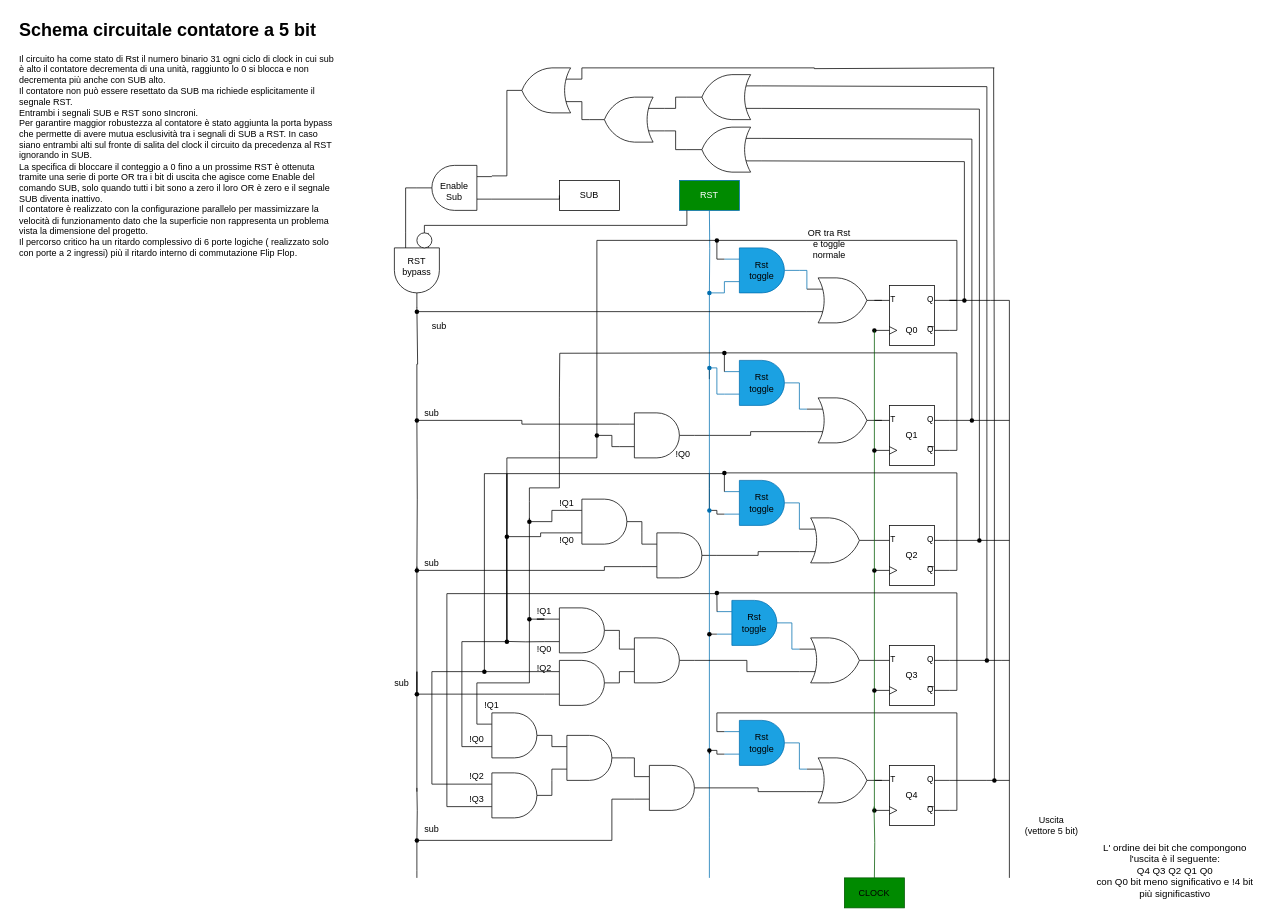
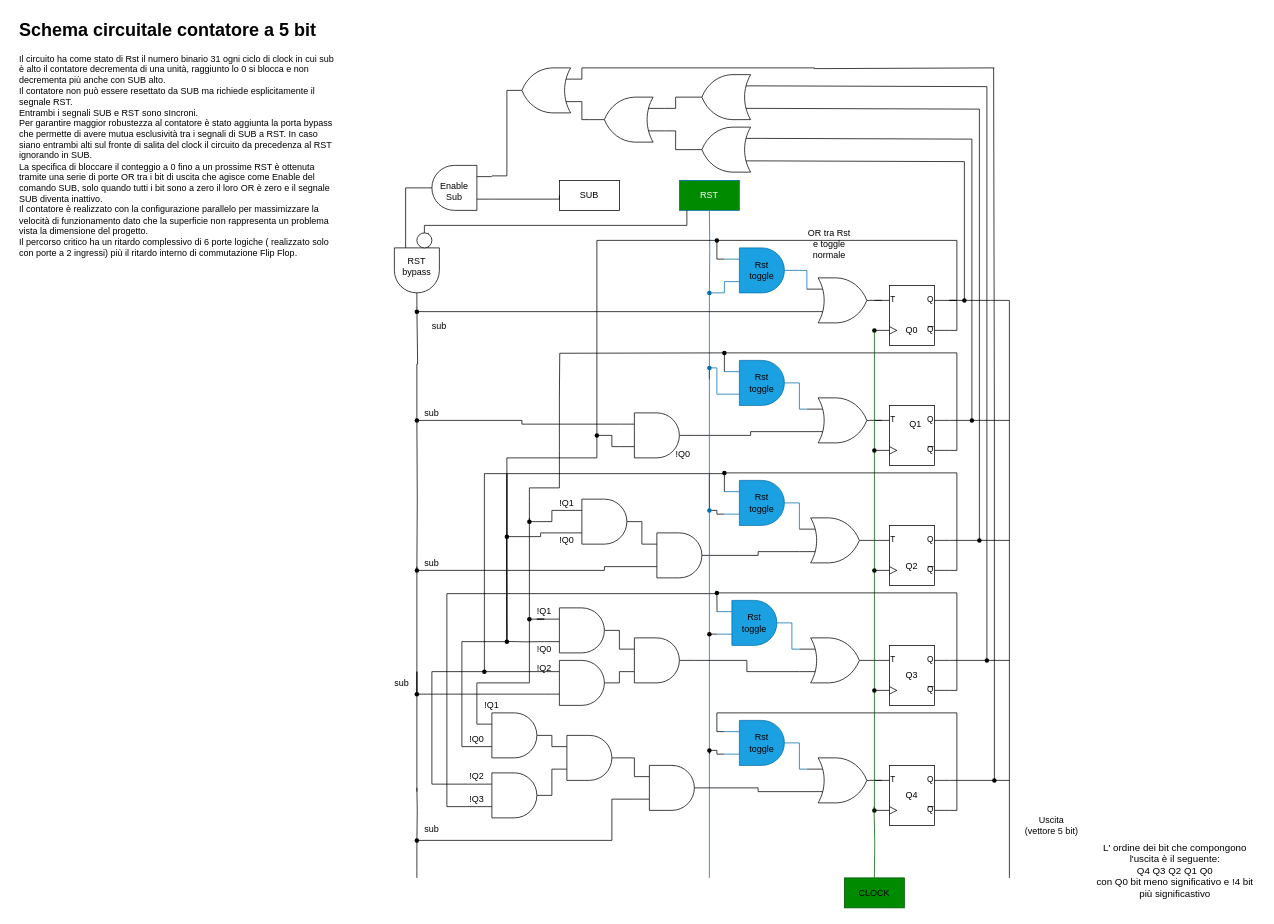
(912, 435) -> (915, 424)
(912, 555) -> (912, 567)
